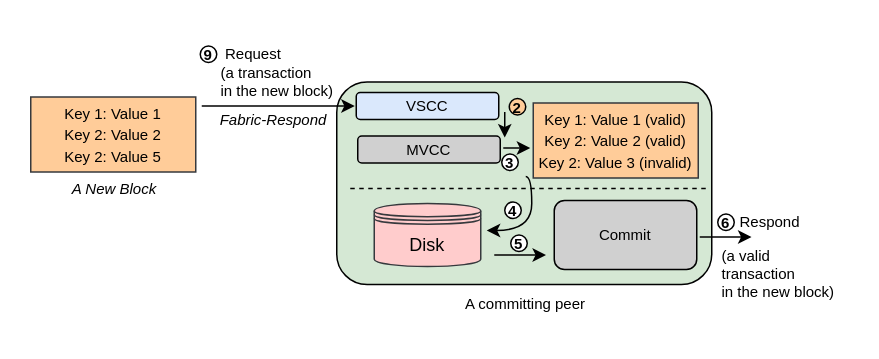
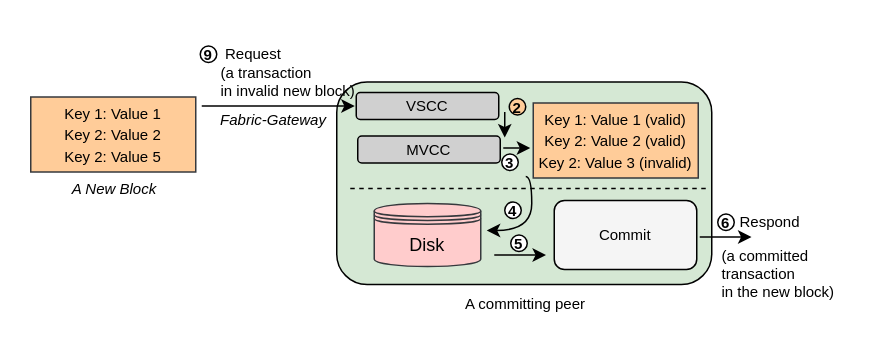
(275, 73) -> (275, 73)
(428, 106) -> (428, 106)
(274, 119) -> (274, 119)
(626, 235) -> (626, 235)
(749, 256) -> (768, 256)
